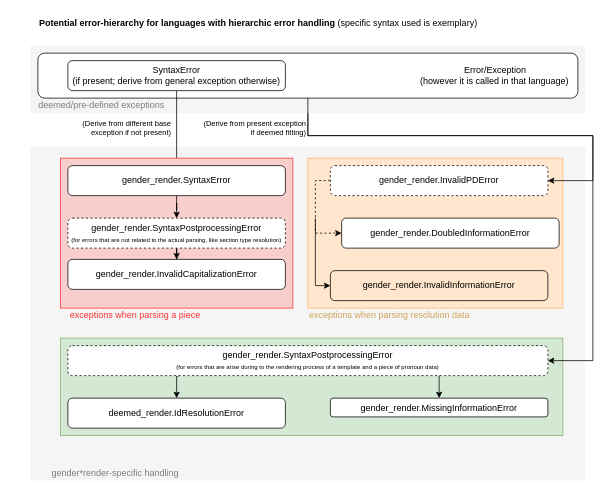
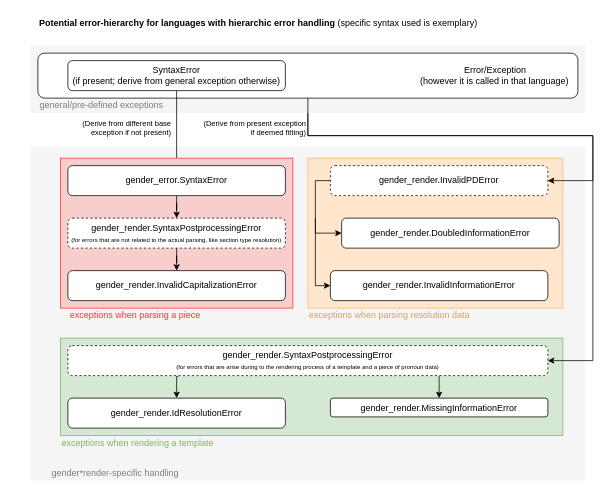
(102, 105) -> (102, 105)
(177, 180) -> (177, 180)
(315, 190) -> (315, 190)
(177, 274) -> (177, 285)
(439, 285) -> (439, 285)
(177, 413) -> (177, 413)
none -> (312, 443)
